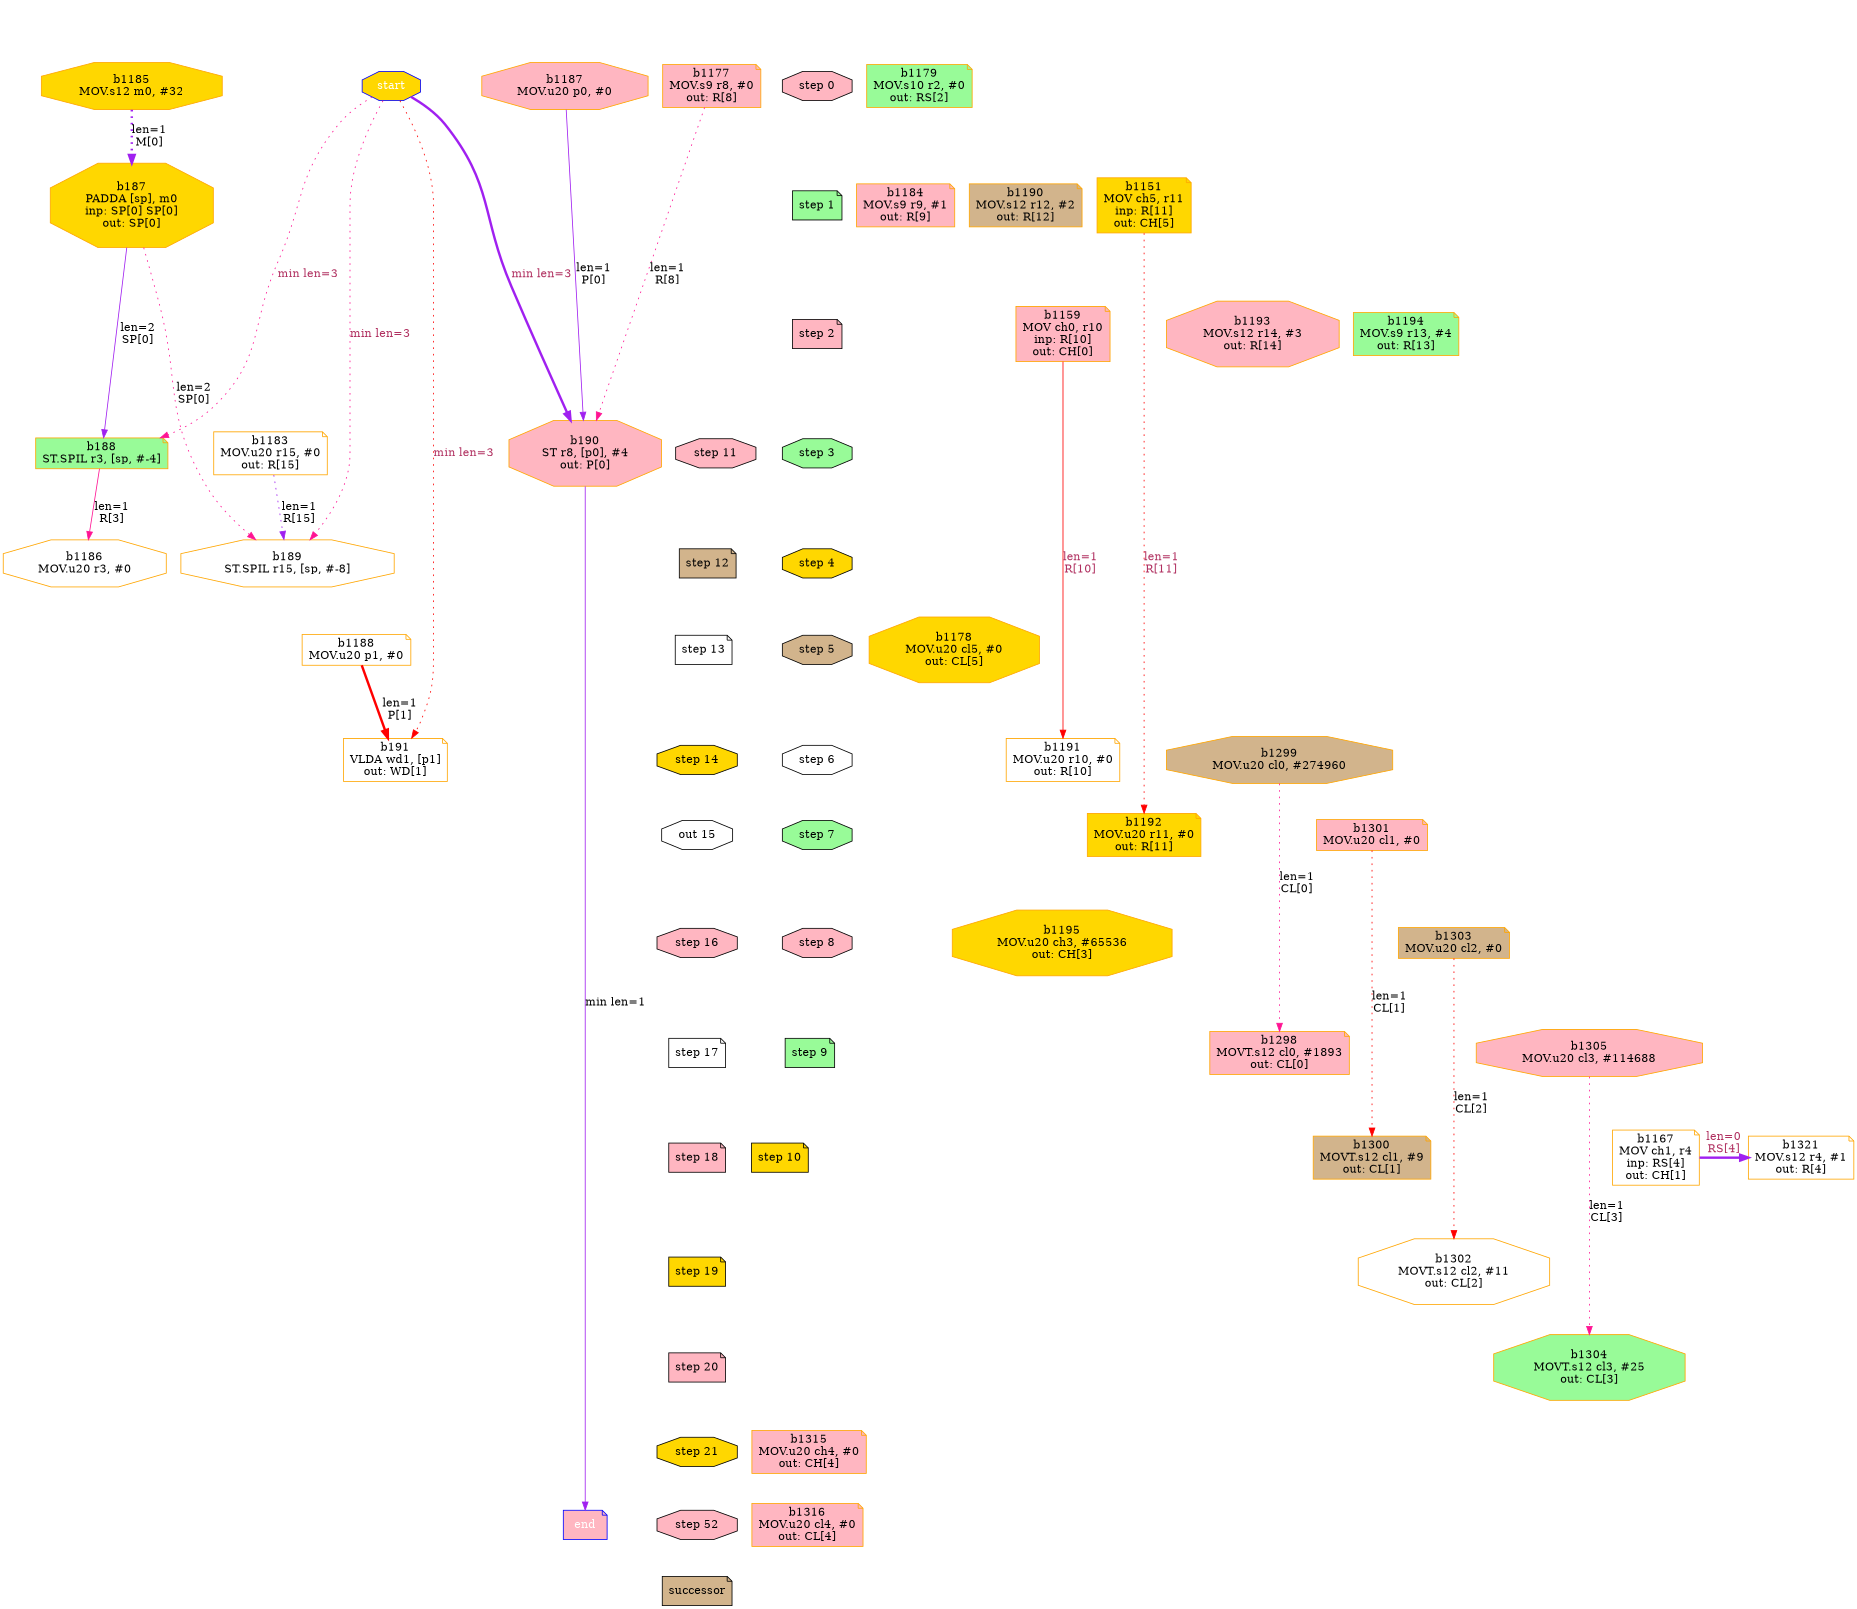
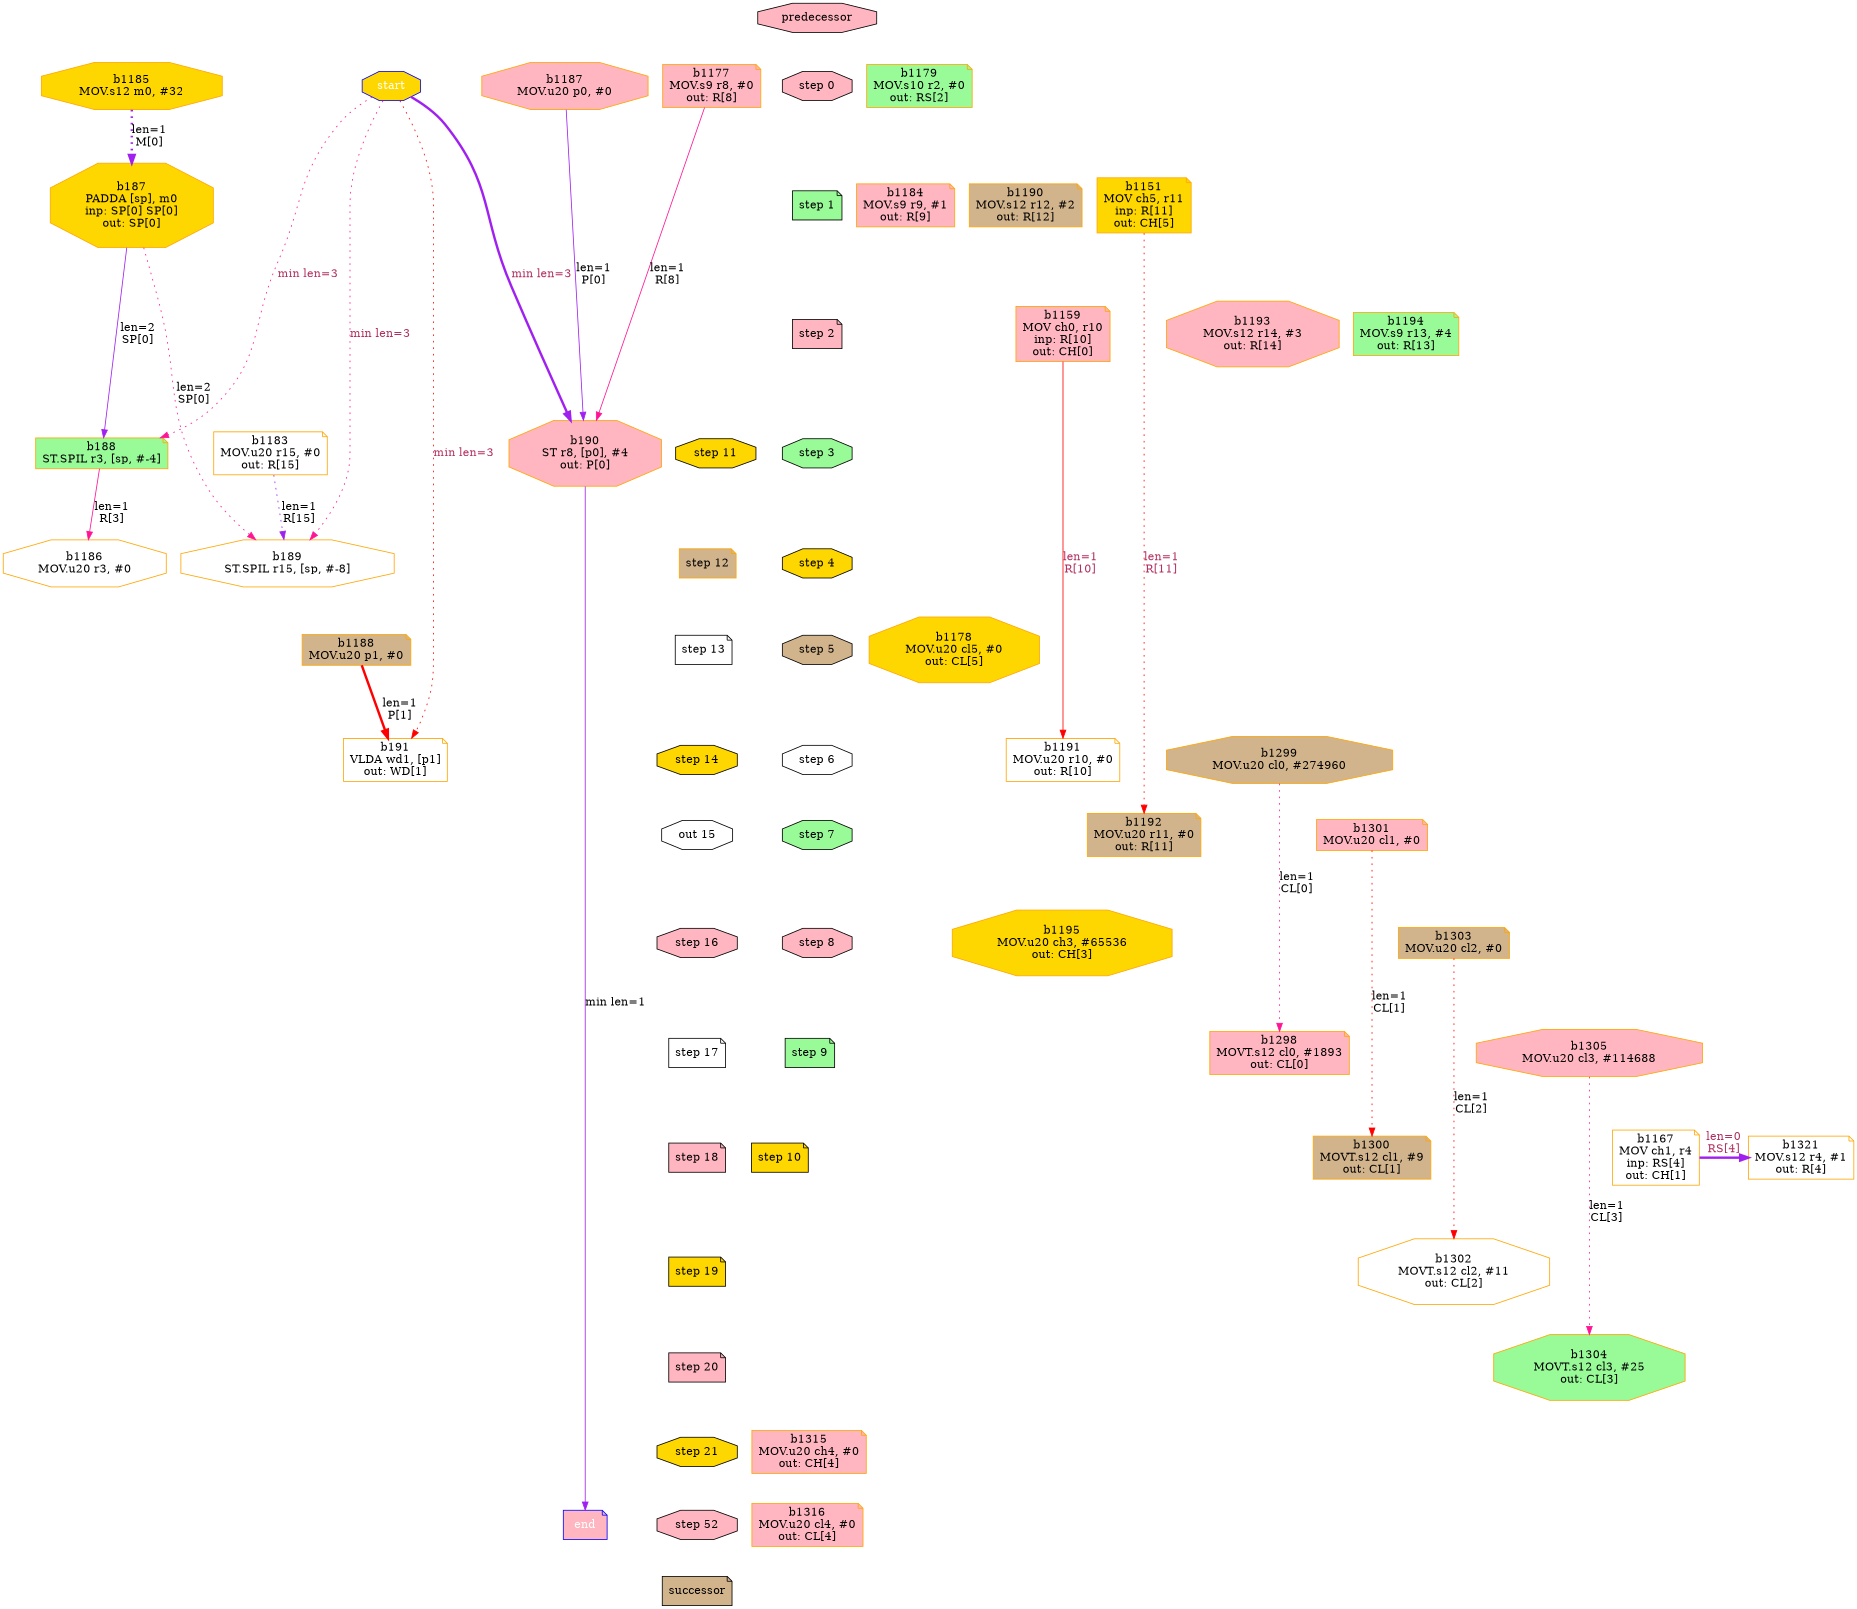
none -> (817, 18)
(652, 260) -> (652, 260)
(716, 453) -> (716, 453)
(708, 563) -> (708, 563)
(356, 650) -> (356, 650)
(1144, 835) -> (1144, 835)
